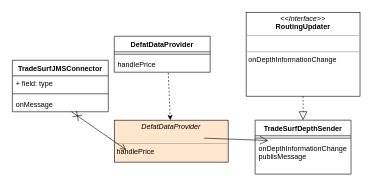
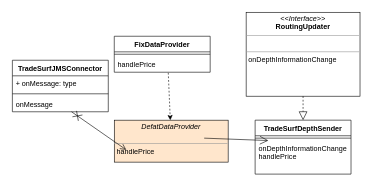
(162, 44) -> (162, 44)
(37, 84) -> (47, 84)
(306, 149) -> (306, 149)
